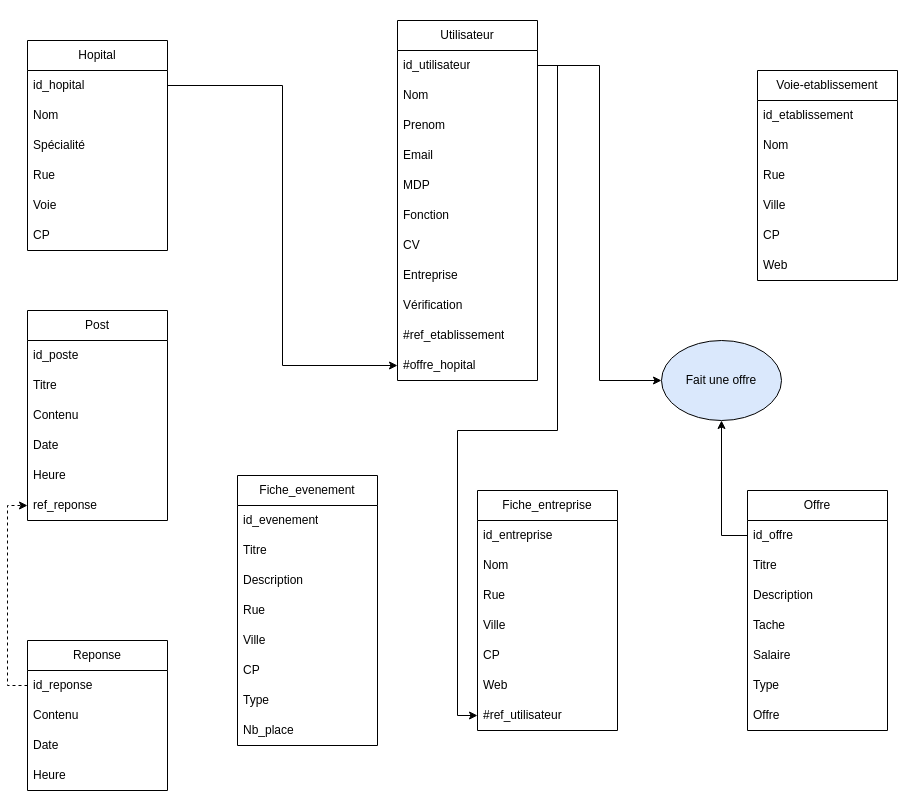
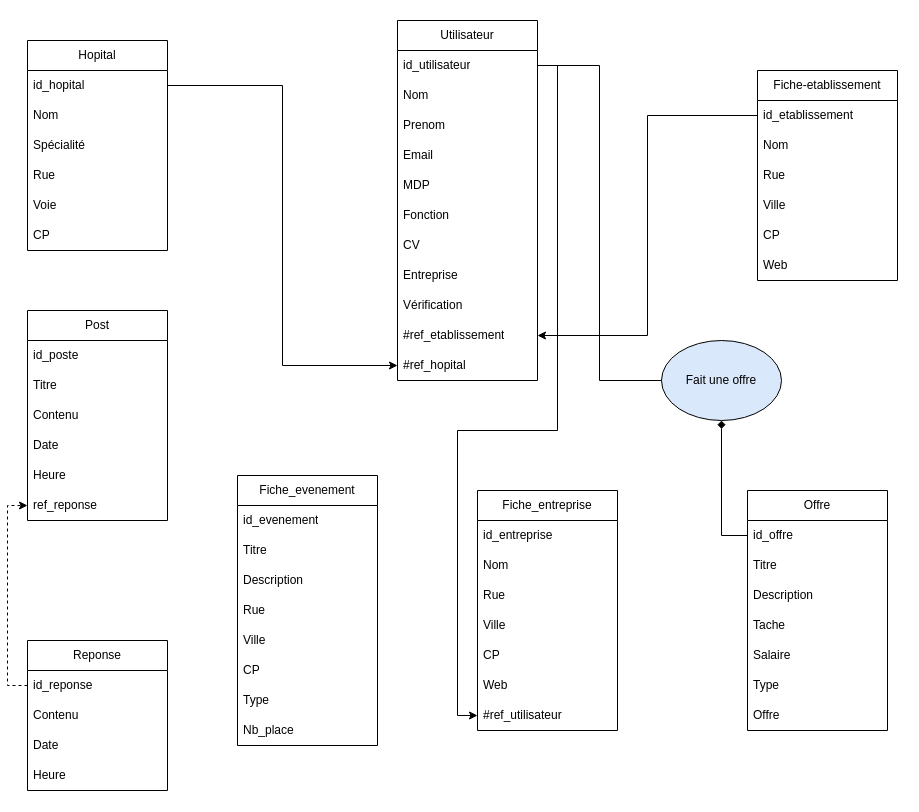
(828, 86) -> (828, 86)
none -> (648, 224)
(447, 366) -> (441, 366)
(653, 381) -> (656, 381)
(722, 429) -> (722, 429)
